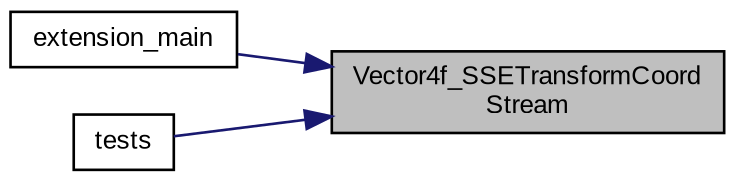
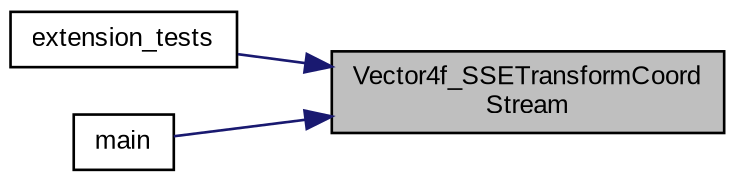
(124, 40) -> (124, 40)
(124, 142) -> (124, 142)
